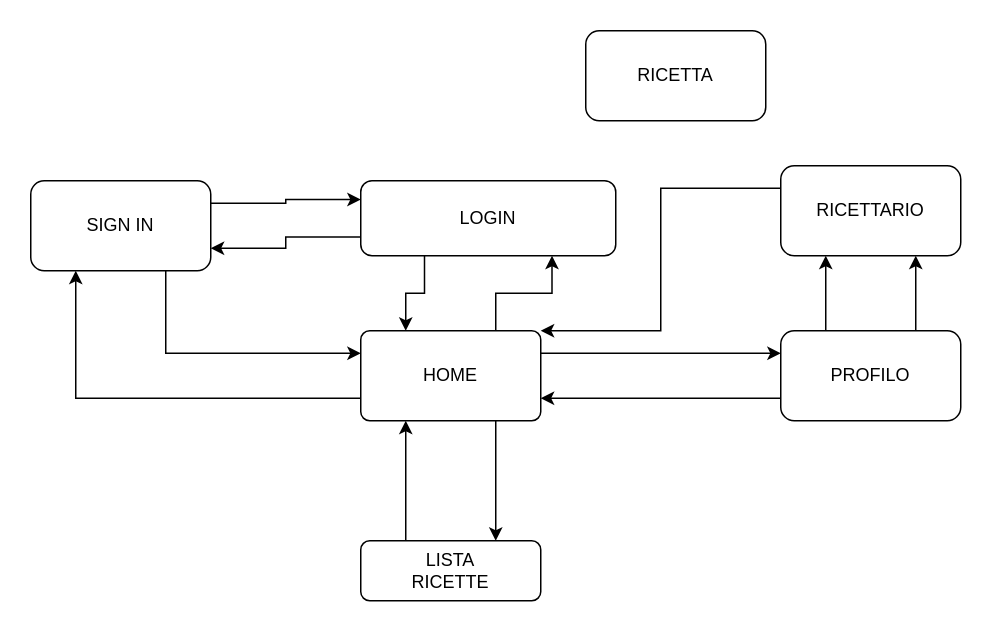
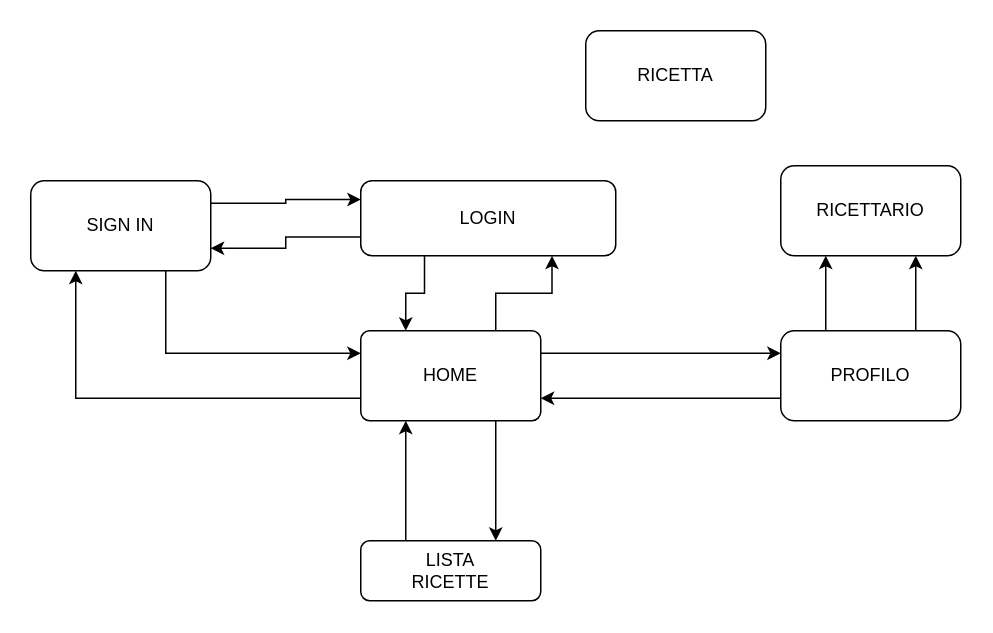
(661, 254) -> none
